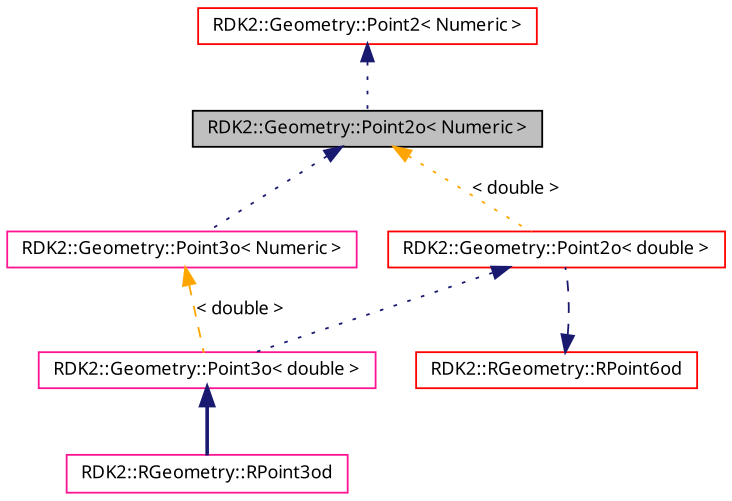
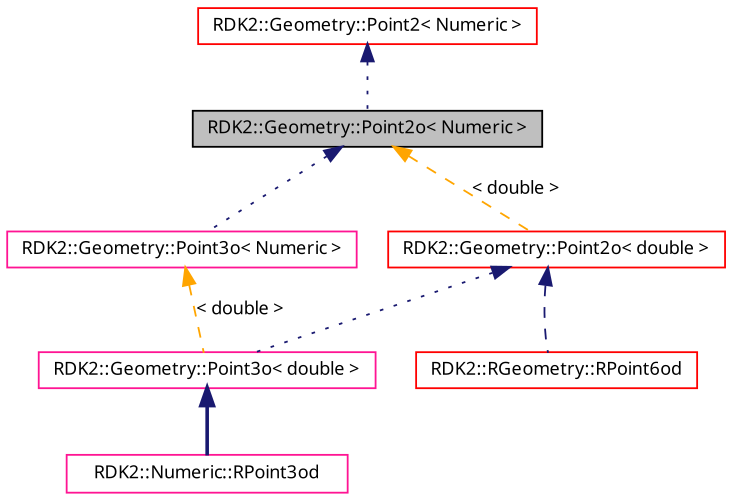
(470, 194) -> (470, 194)
(569, 301) -> (545, 319)
(207, 474) -> (207, 474)
